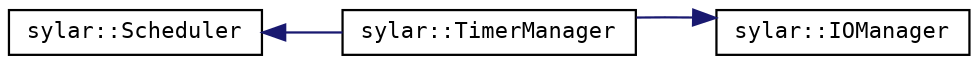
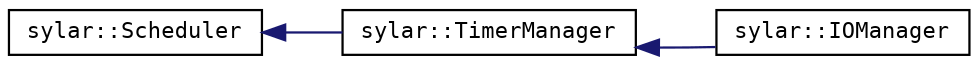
(665, 17) -> (687, 47)
